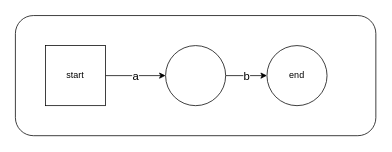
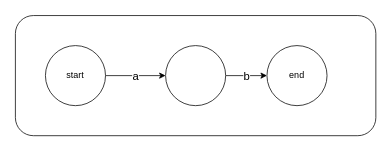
(75, 75) -> (75, 75)
